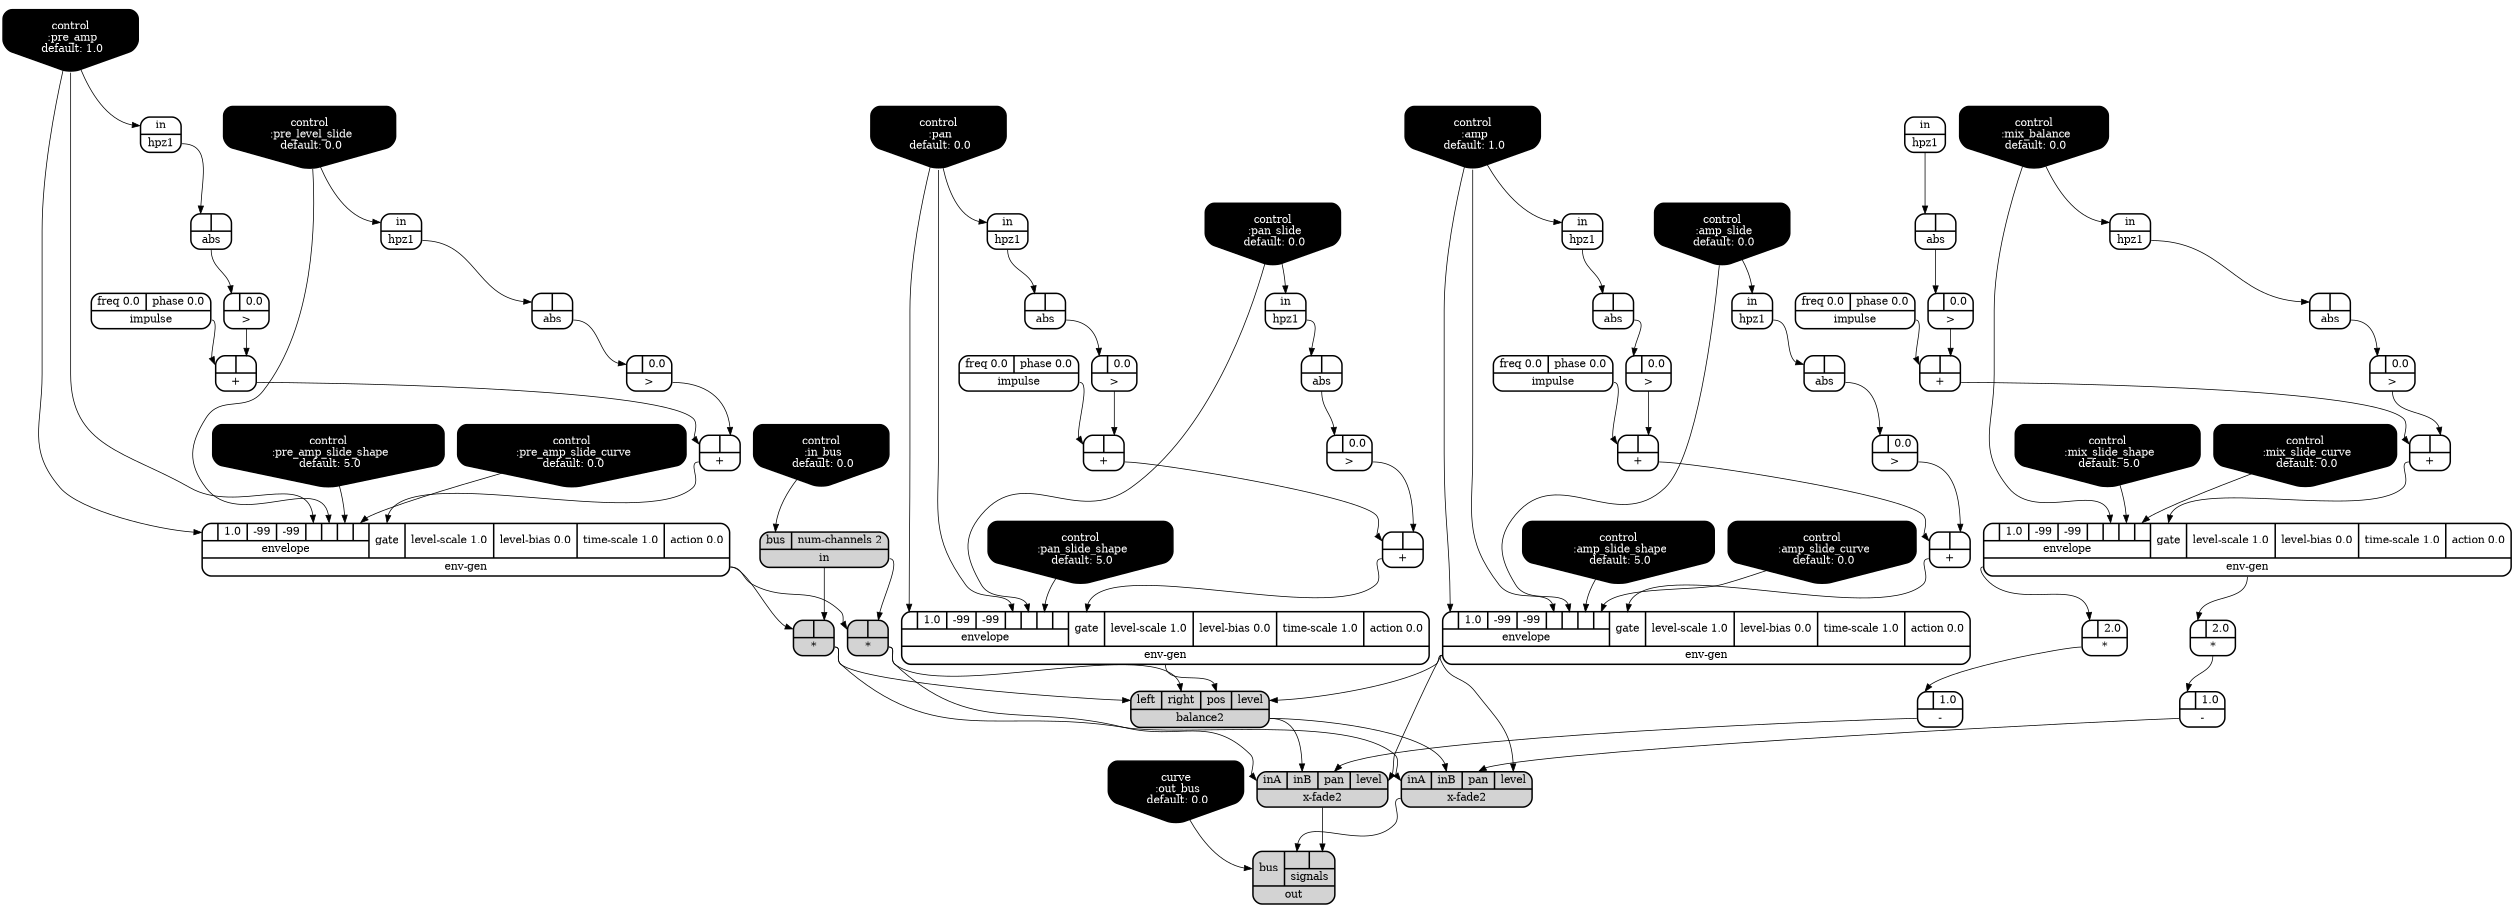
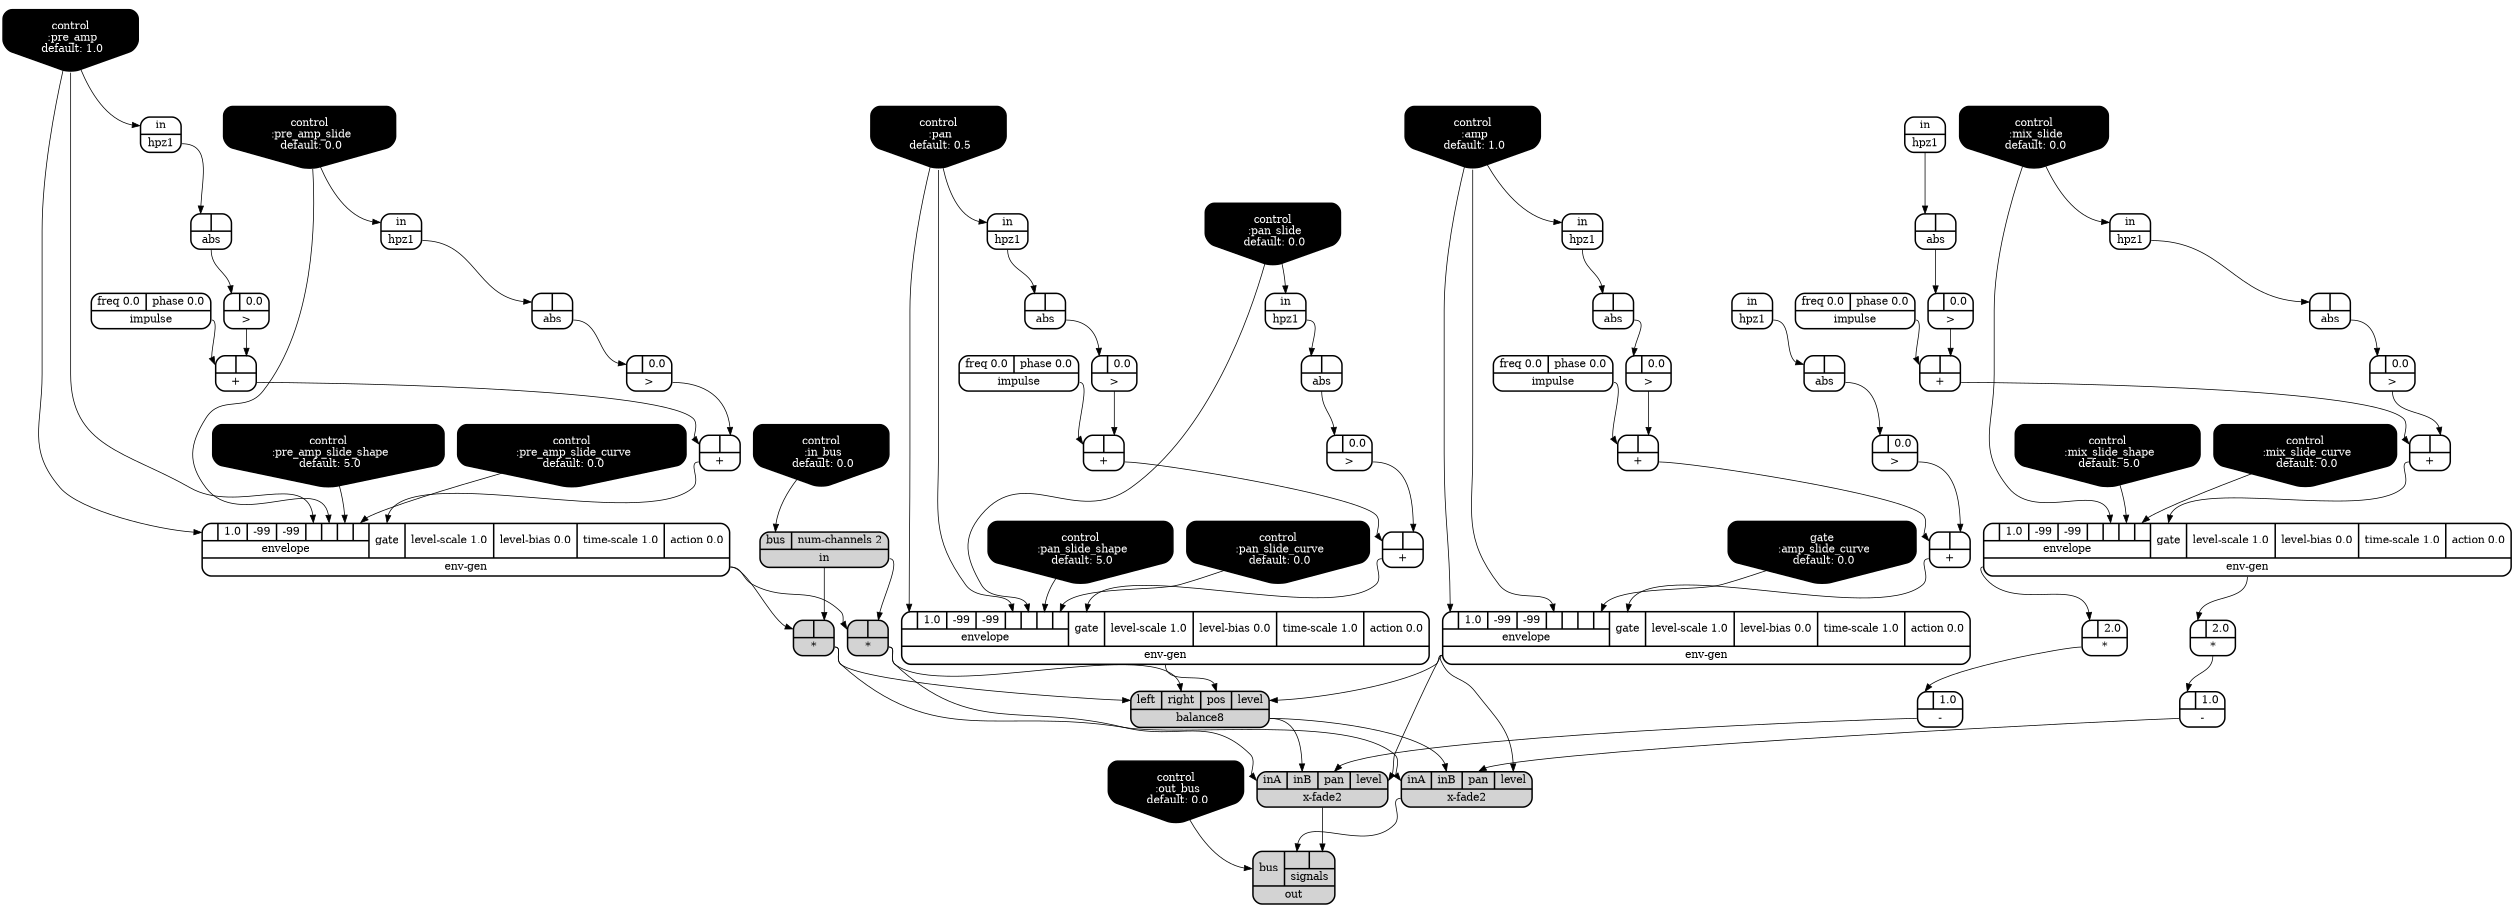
(310, 135) -> (310, 135)
(938, 135) -> (938, 135)
(2034, 135) -> (2034, 135)
(1722, 232) -> none
none -> (1278, 550)
(1618, 550) -> none
(1822, 550) -> (1822, 550)
(1200, 718) -> (1200, 718)
(1176, 789) -> (1176, 789)
